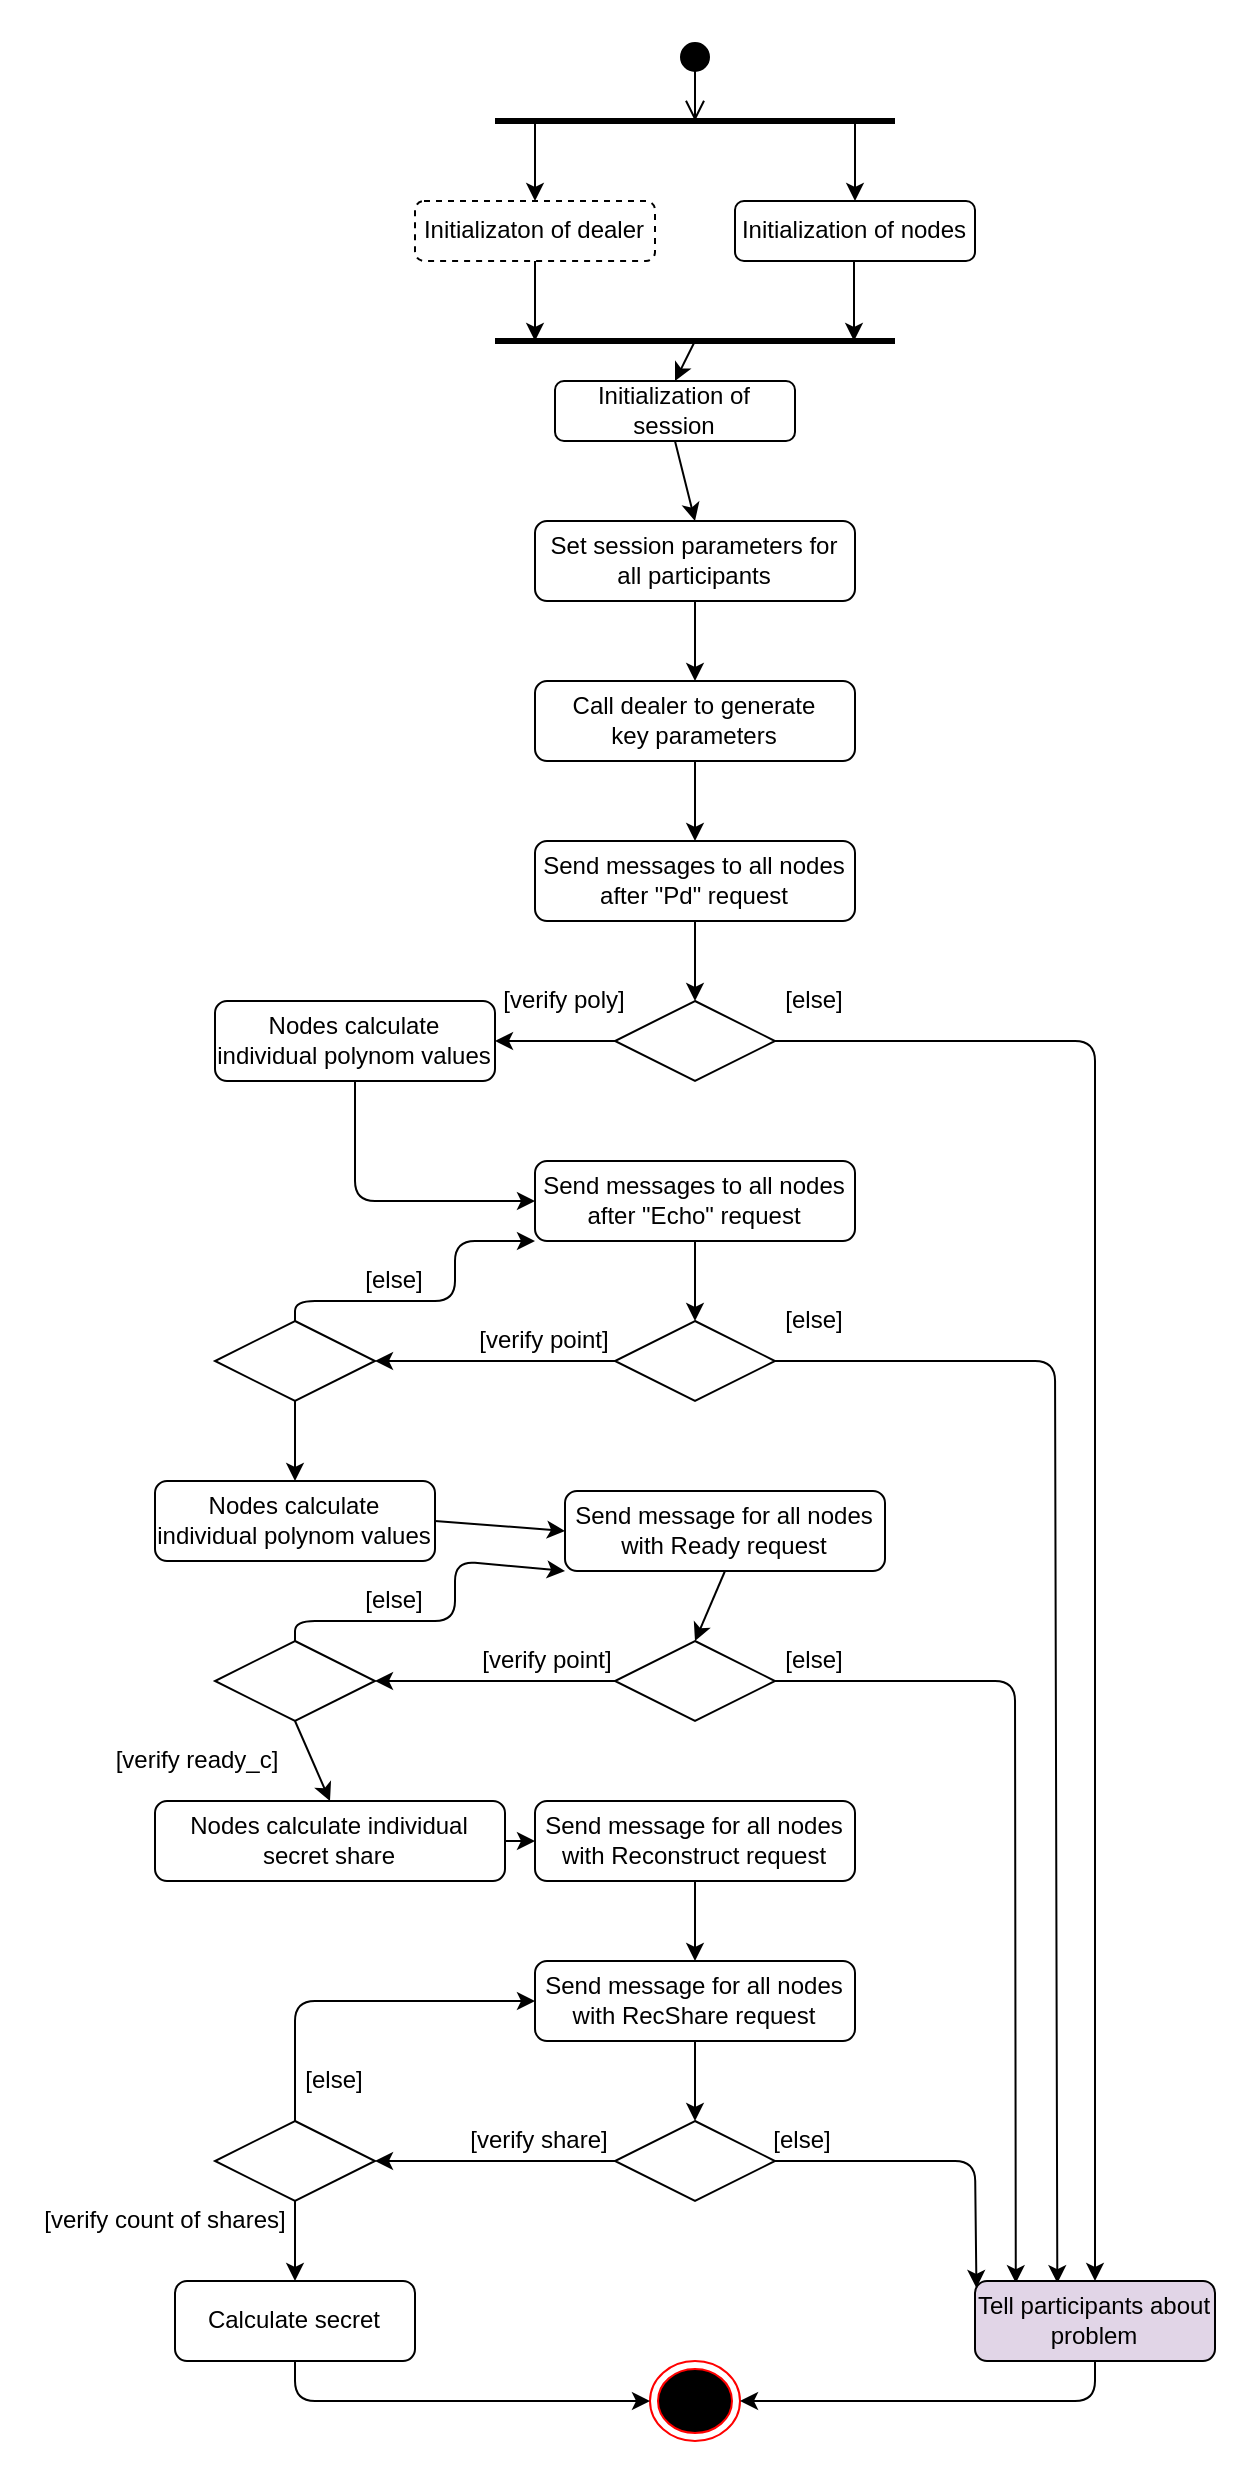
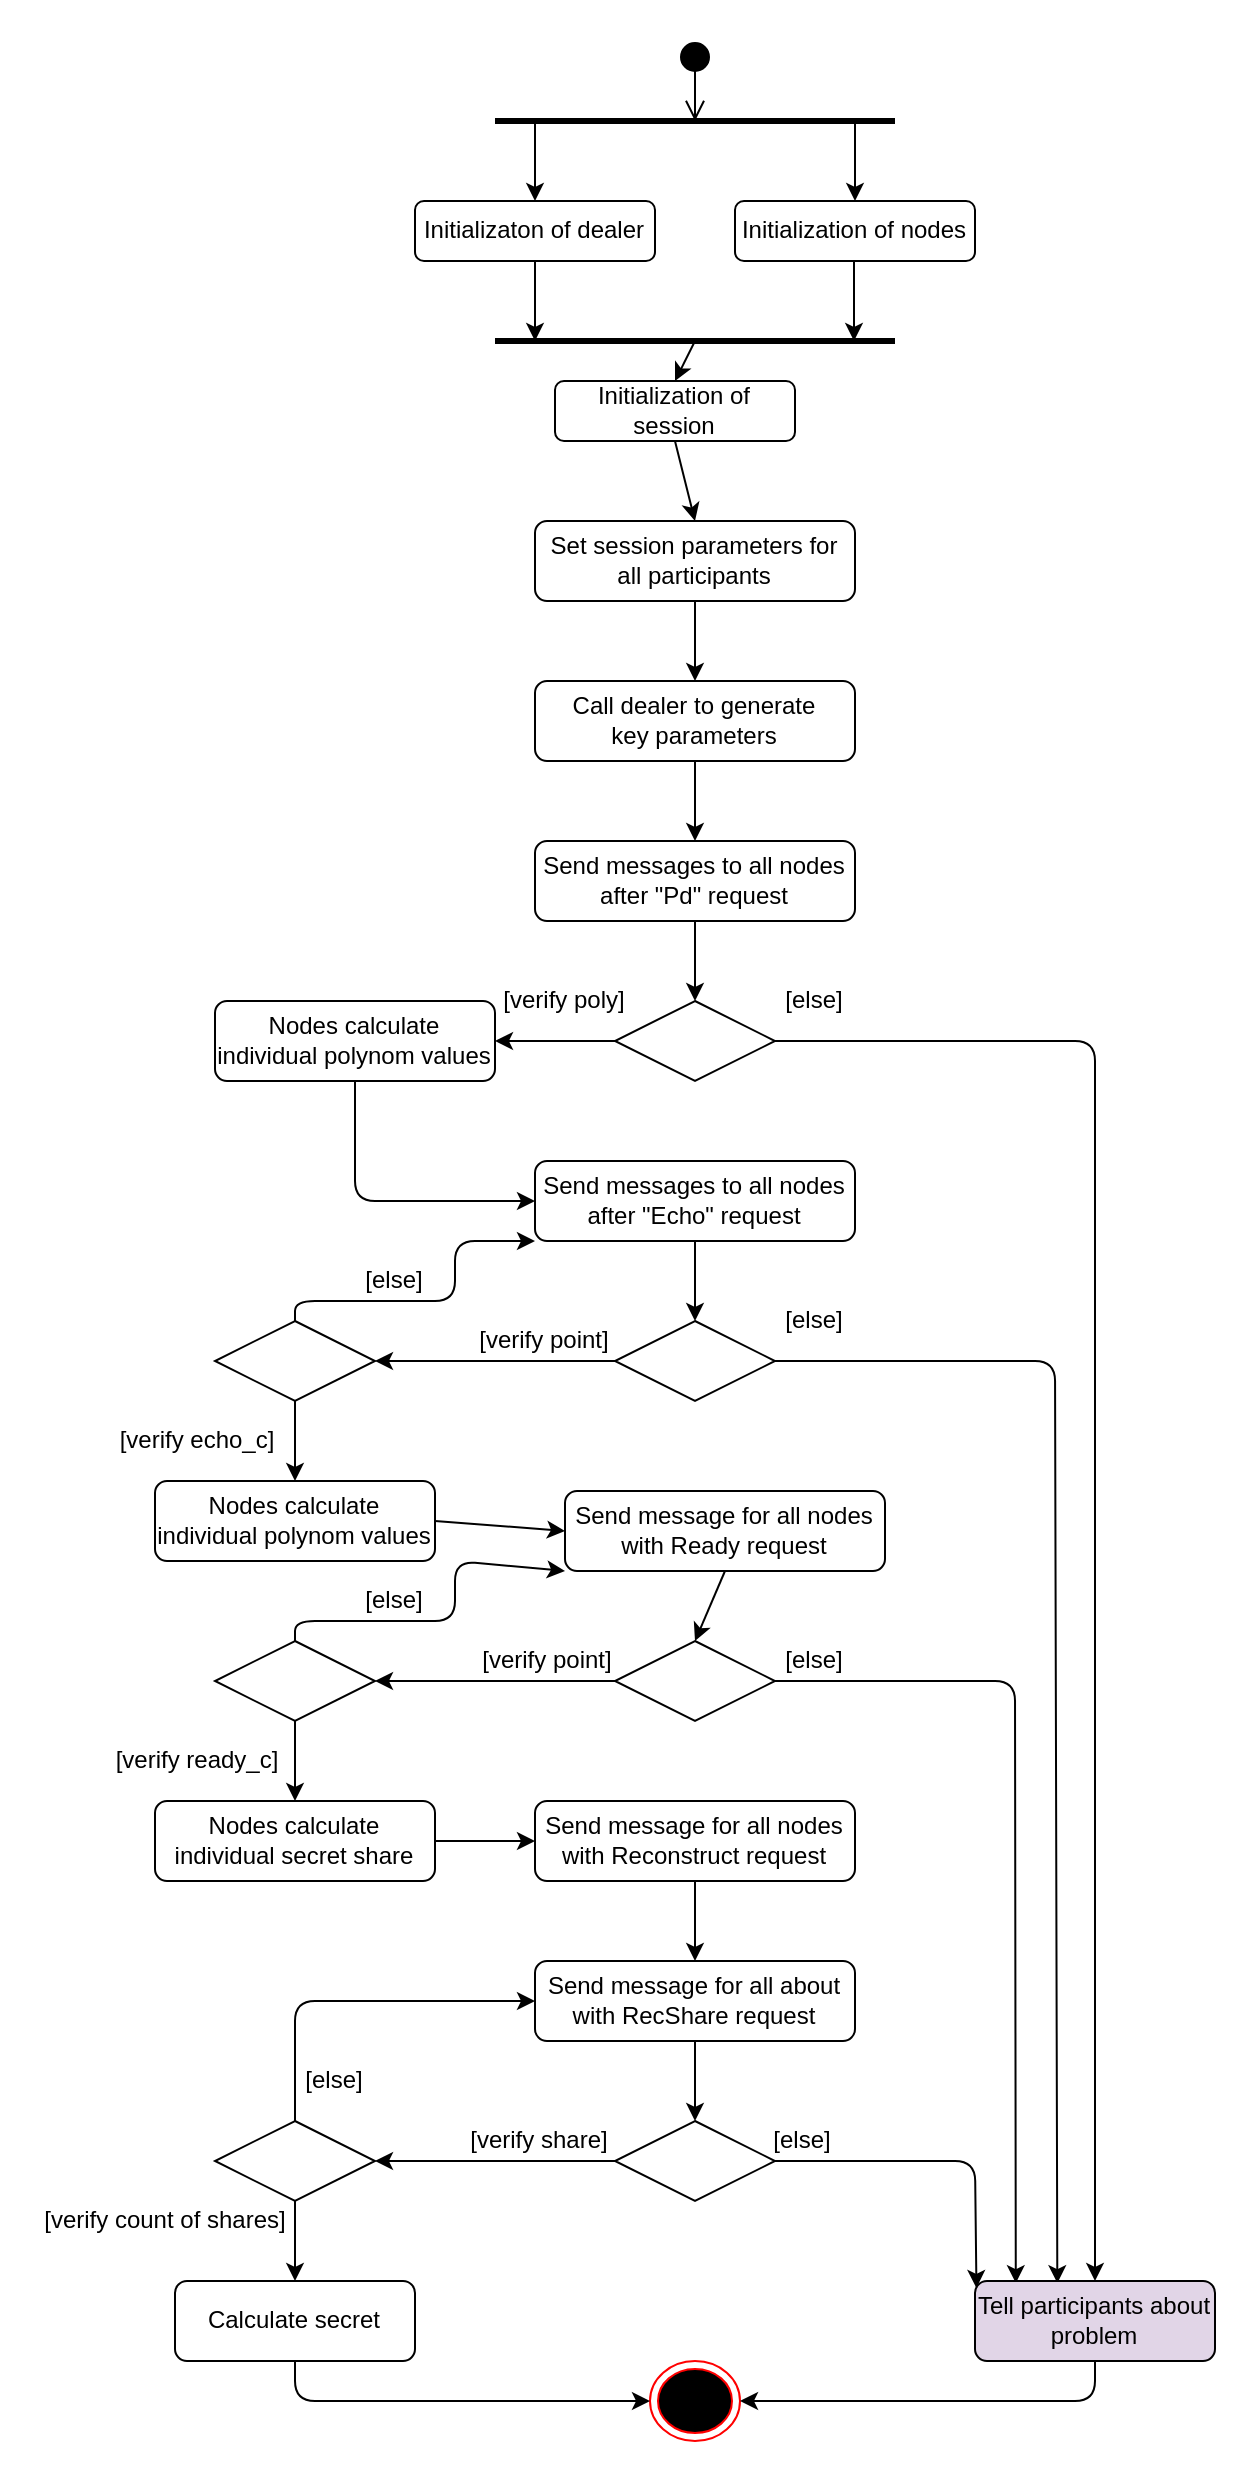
(535, 231) -> (535, 231)
none -> (198, 1441)
(330, 1841) -> (295, 1841)
(695, 2001) -> (695, 2001)
